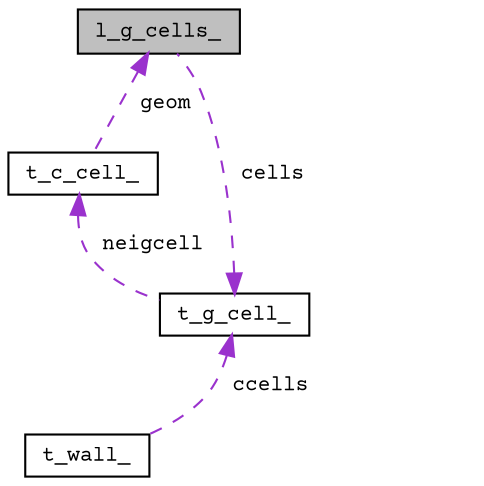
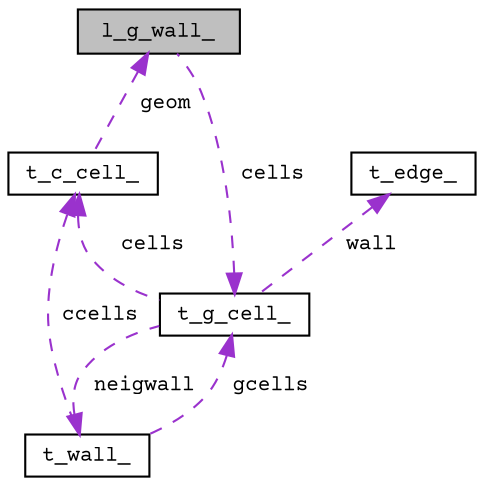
(159, 32) -> (159, 32)
none -> (413, 174)
(147, 244) -> (147, 244)
none -> (49, 326)
none -> (98, 355)
(265, 385) -> (265, 385)
